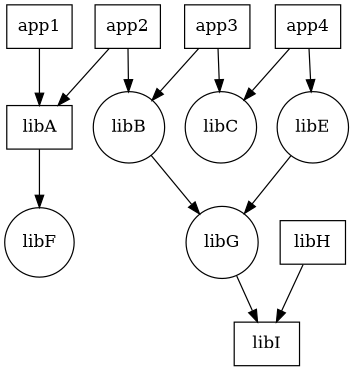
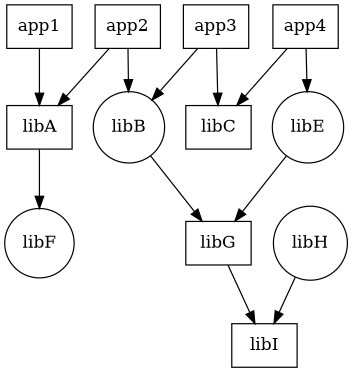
(221, 127) -> (218, 127)
(222, 242) -> (218, 243)
(313, 242) -> (310, 243)
